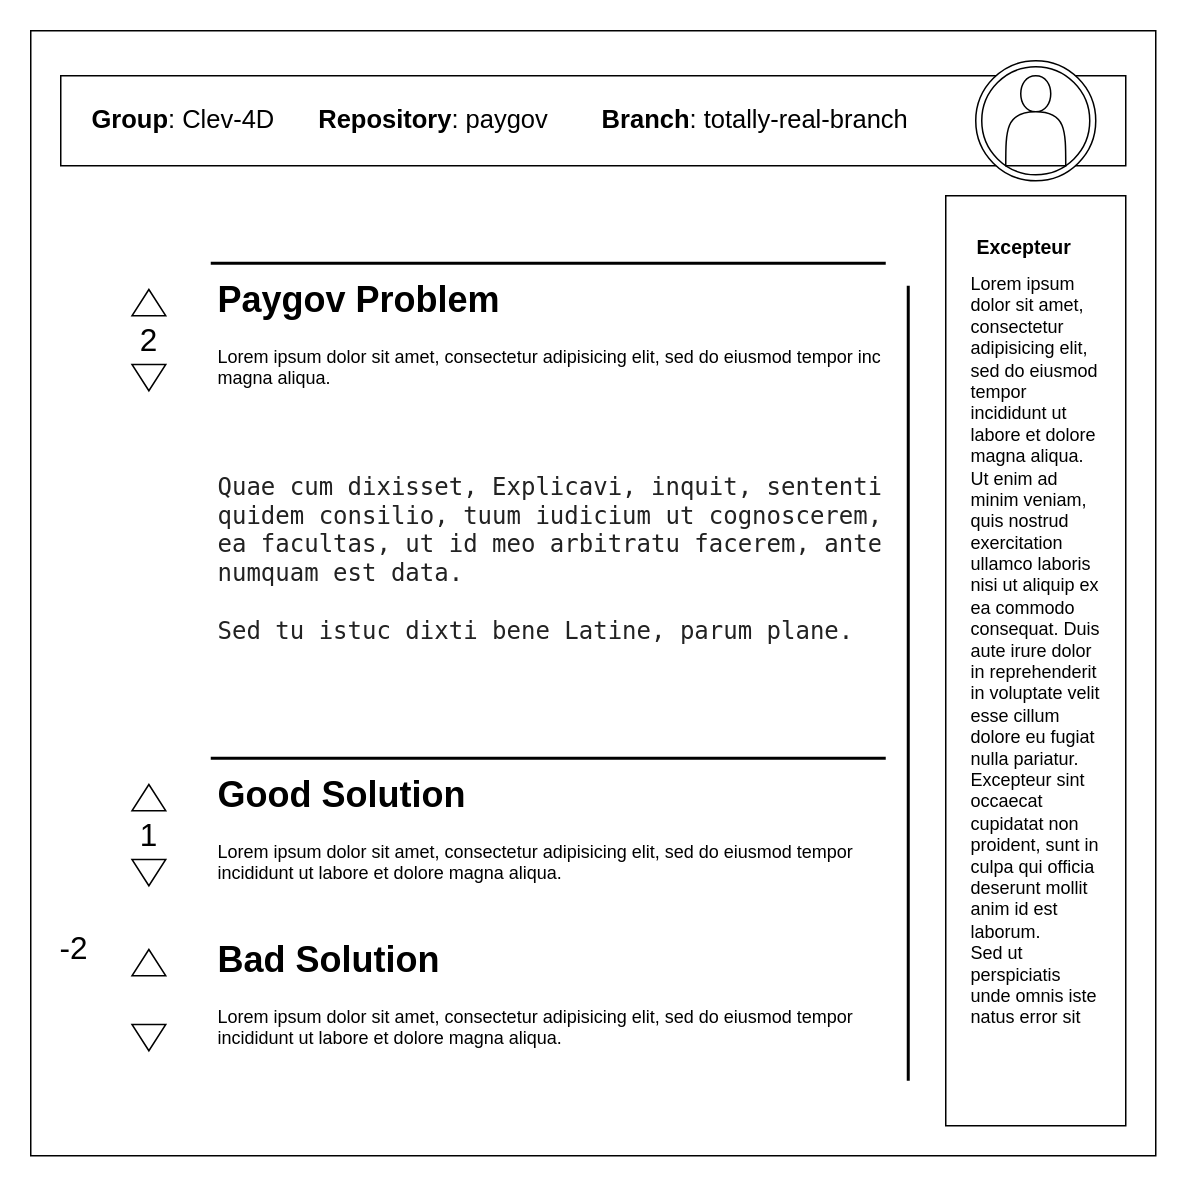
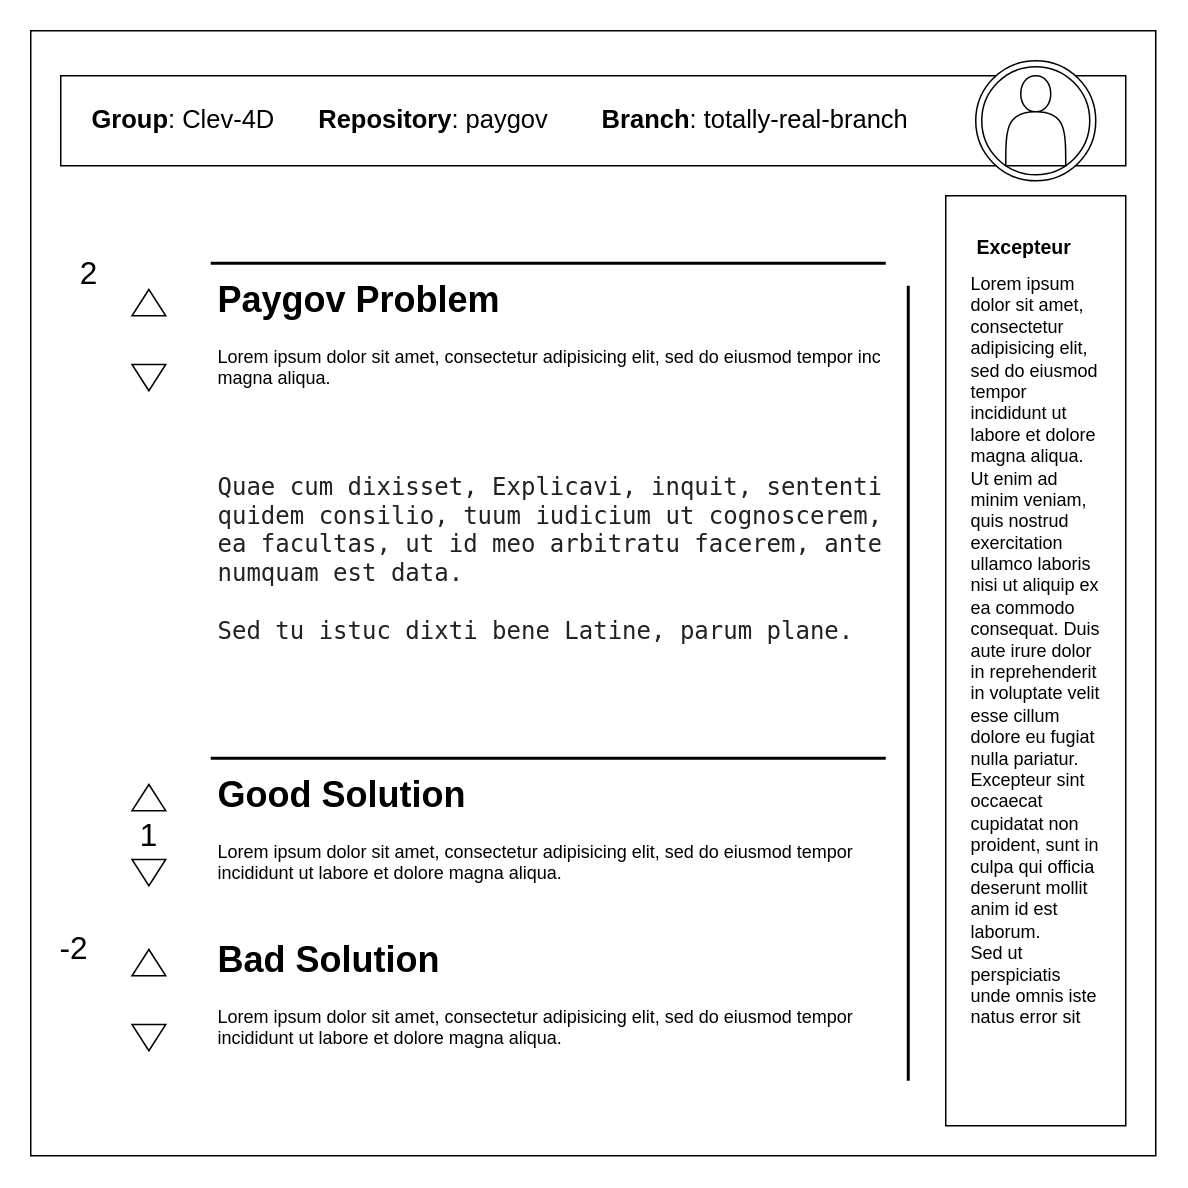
(149, 340) -> (89, 273)
